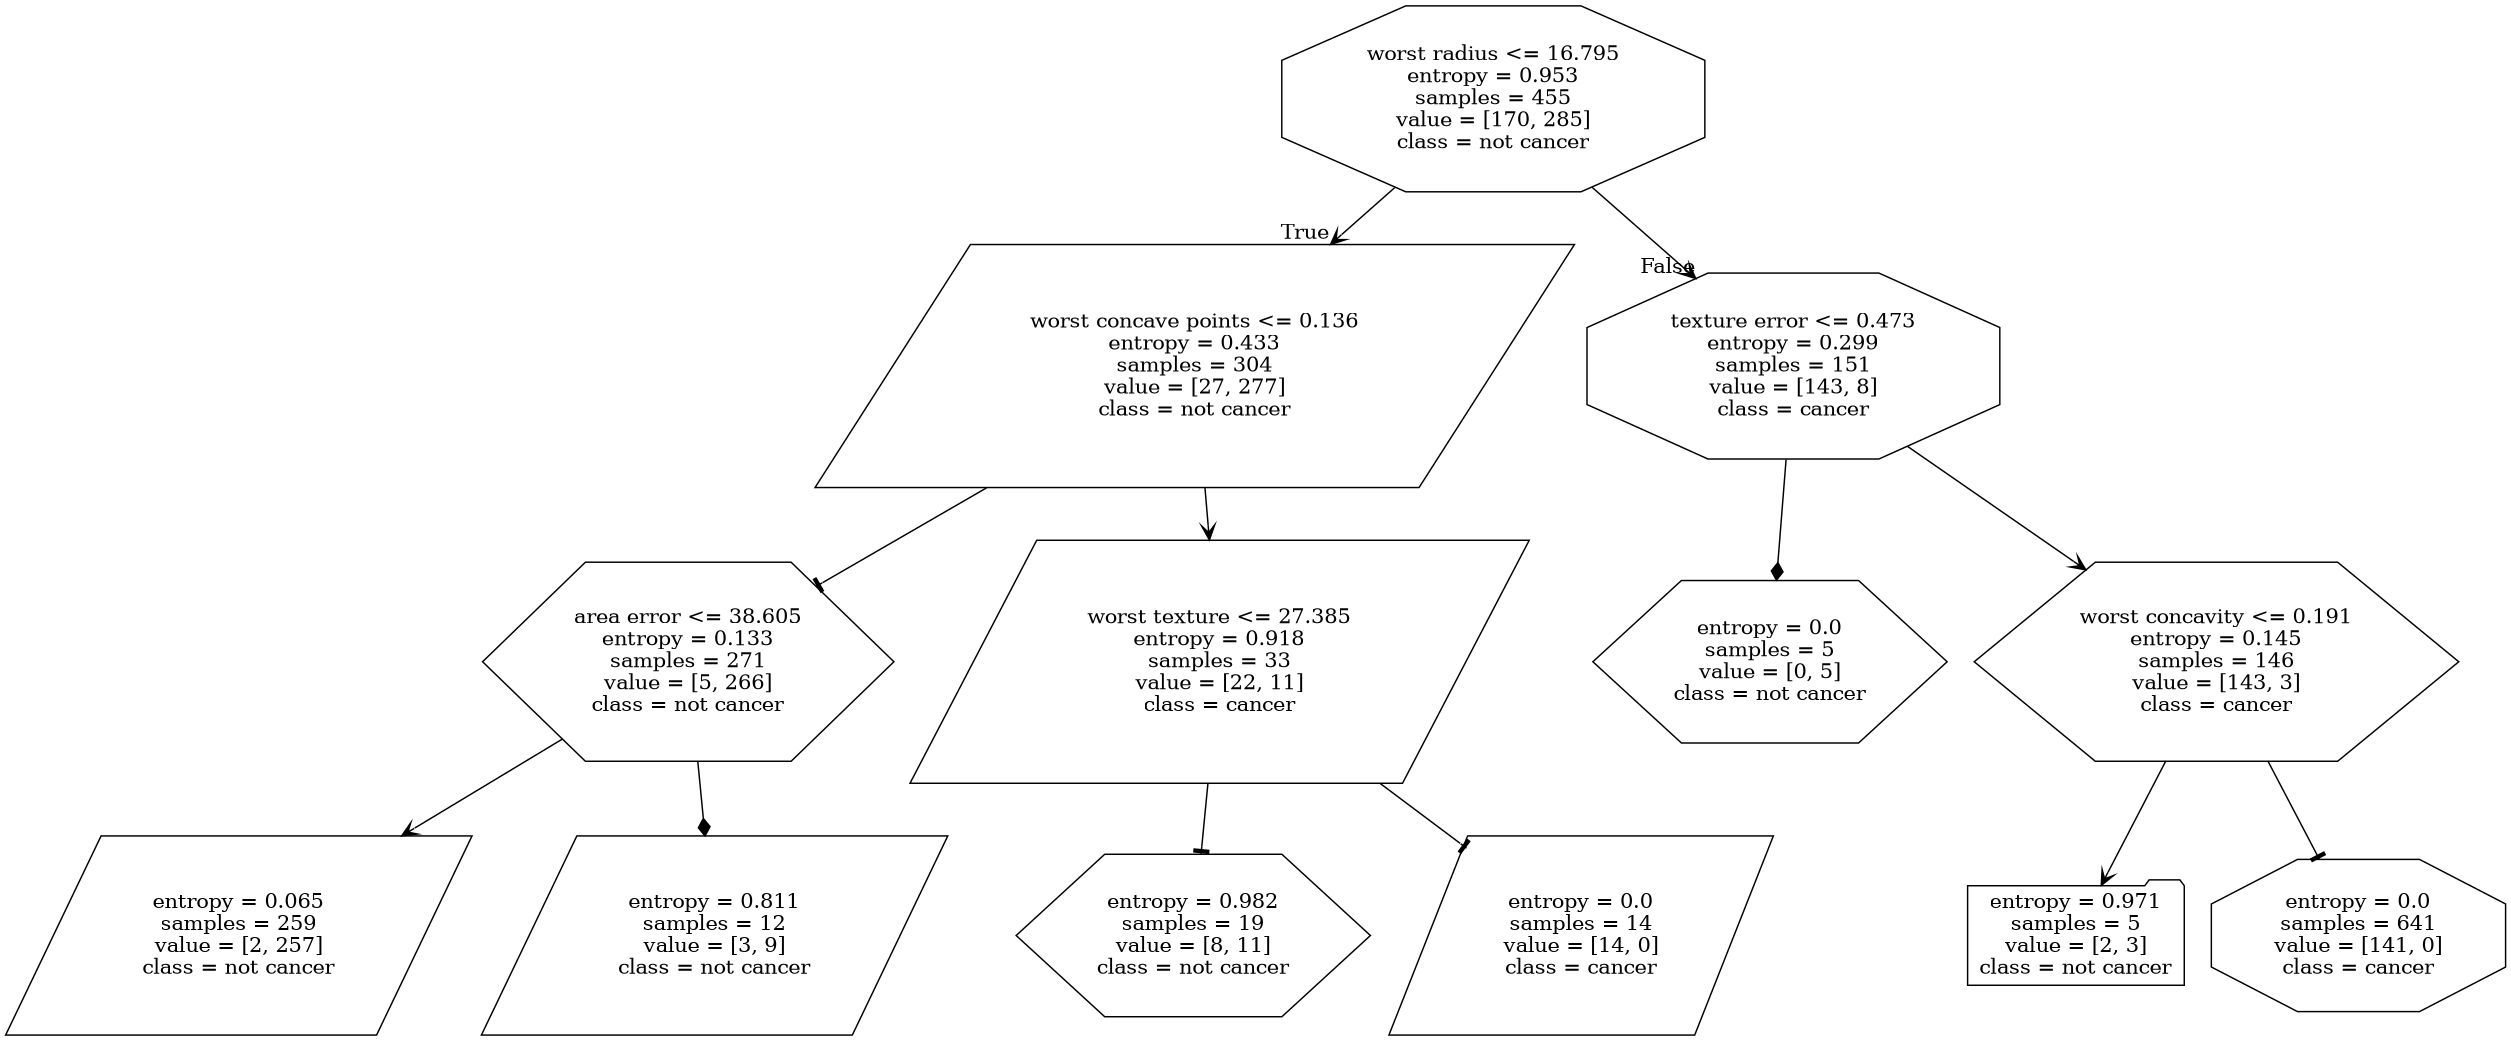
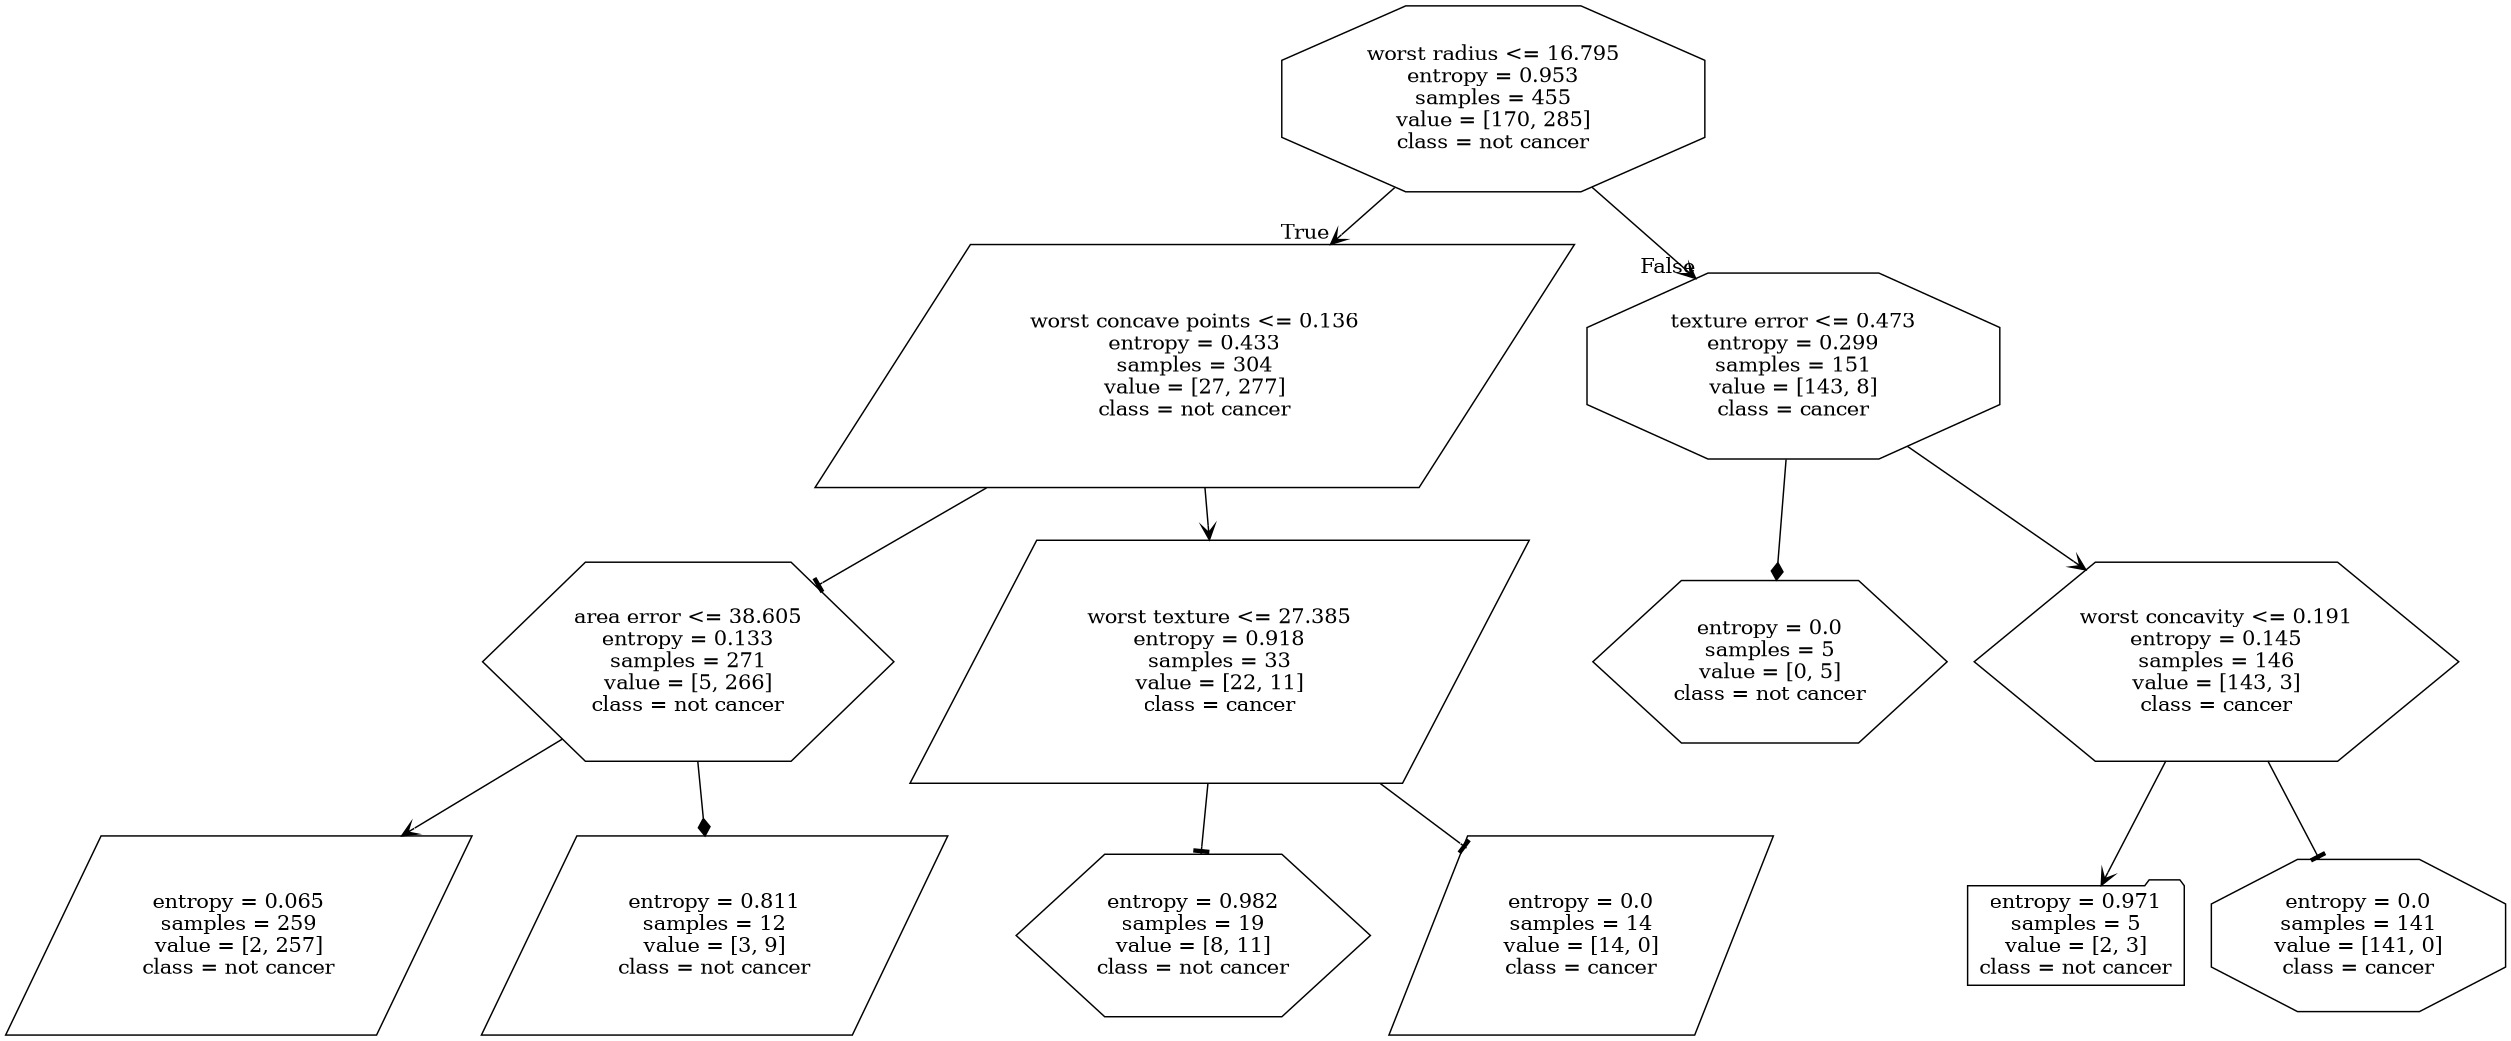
(2358, 935) -> (2358, 935)
